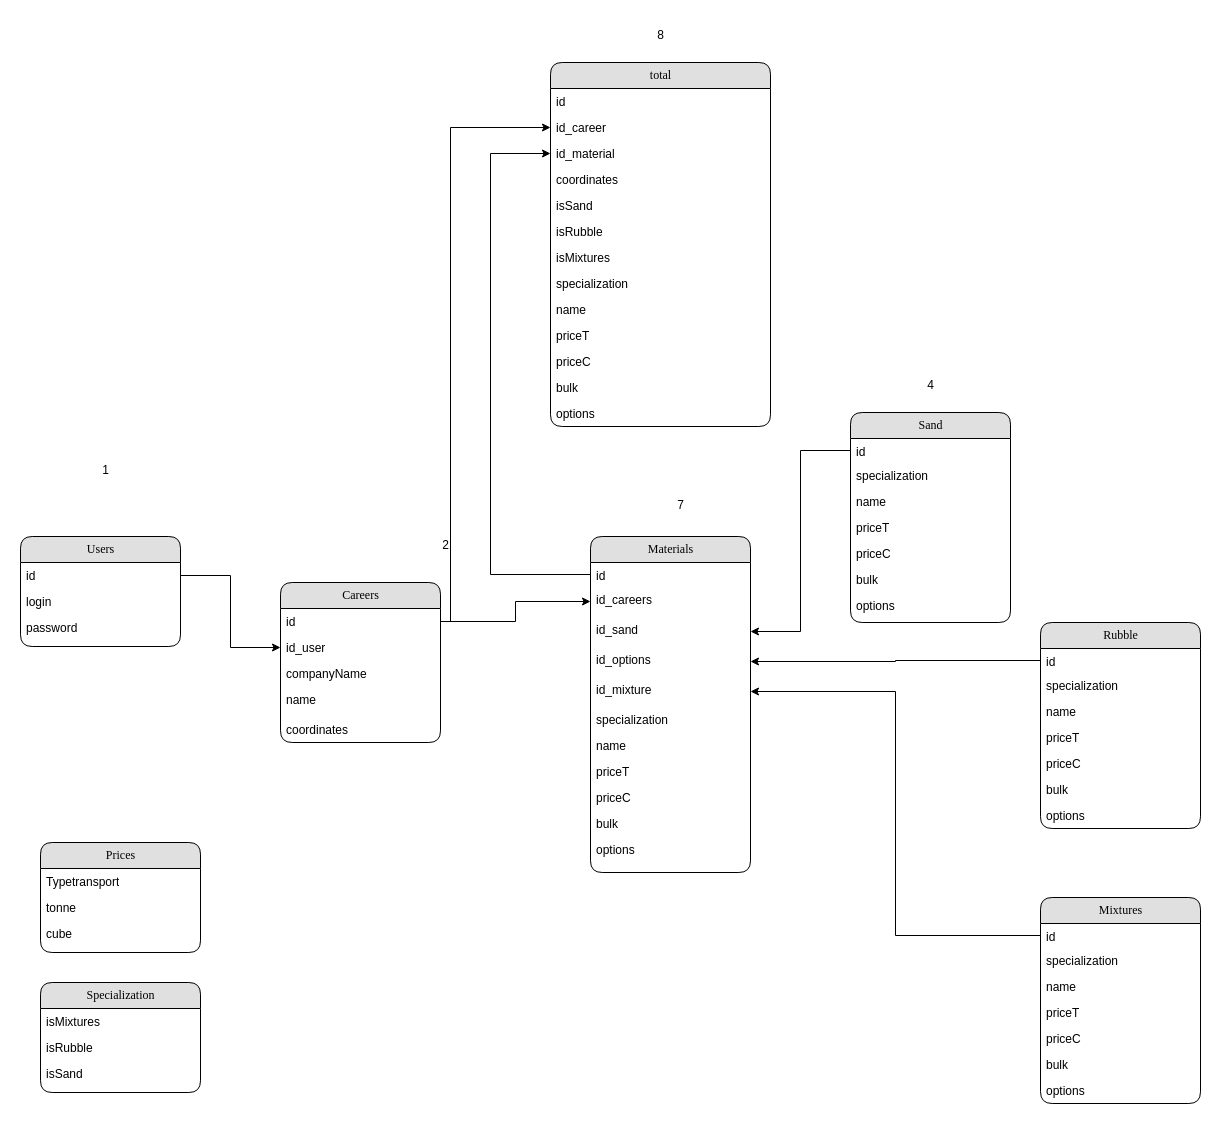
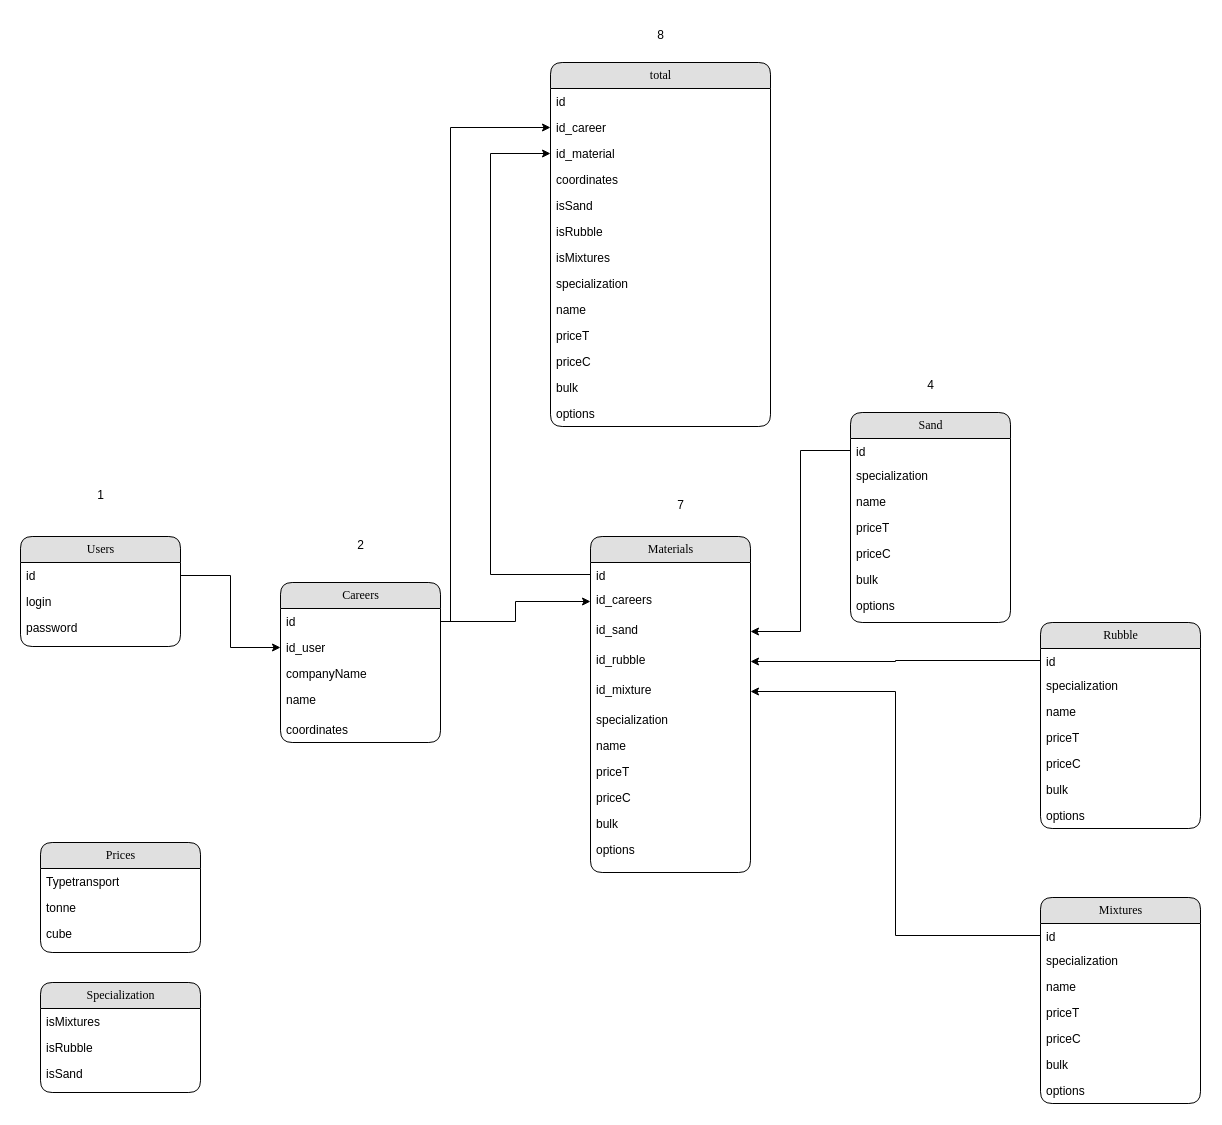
(106, 471) -> (101, 496)
(446, 546) -> (361, 546)
(627, 661) -> (624, 661)
